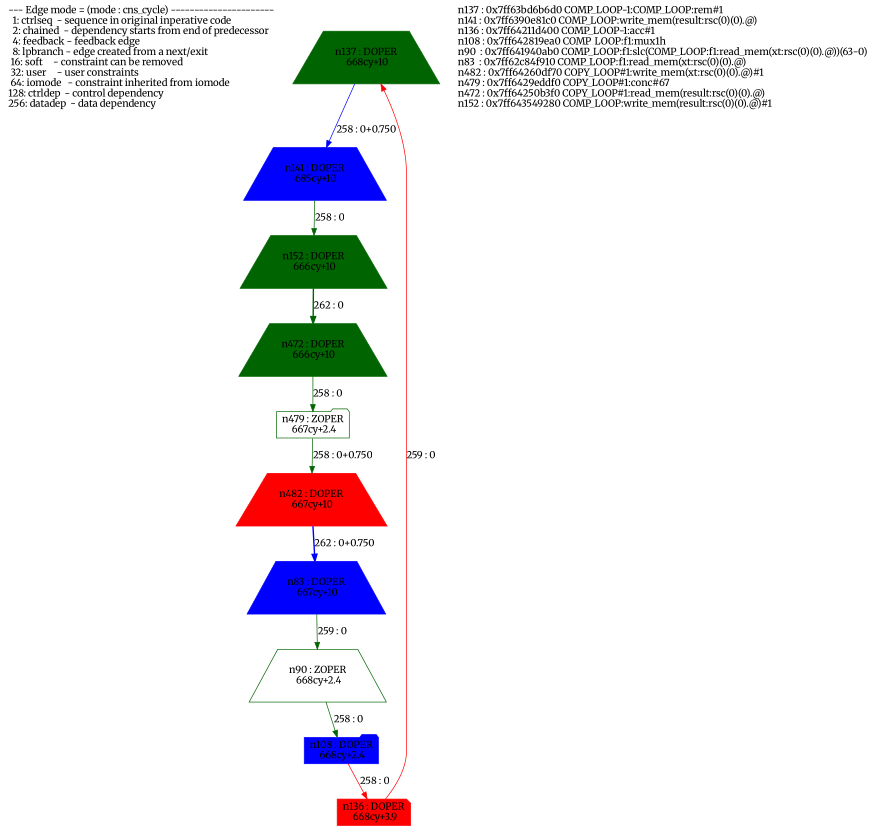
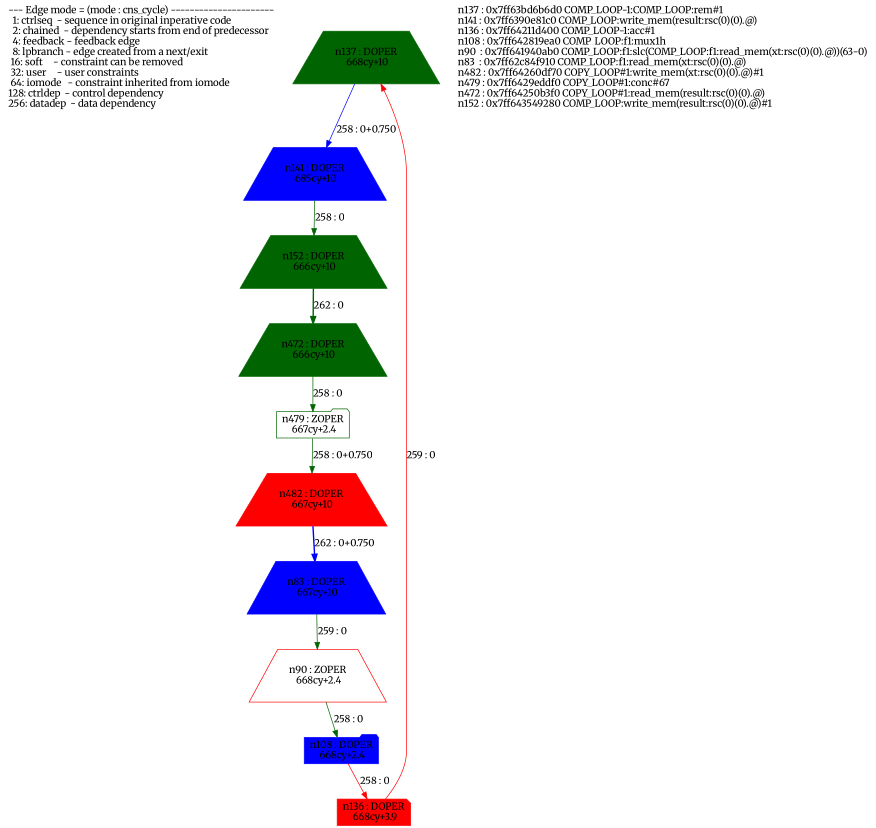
(318, 676) -> (318, 676)
